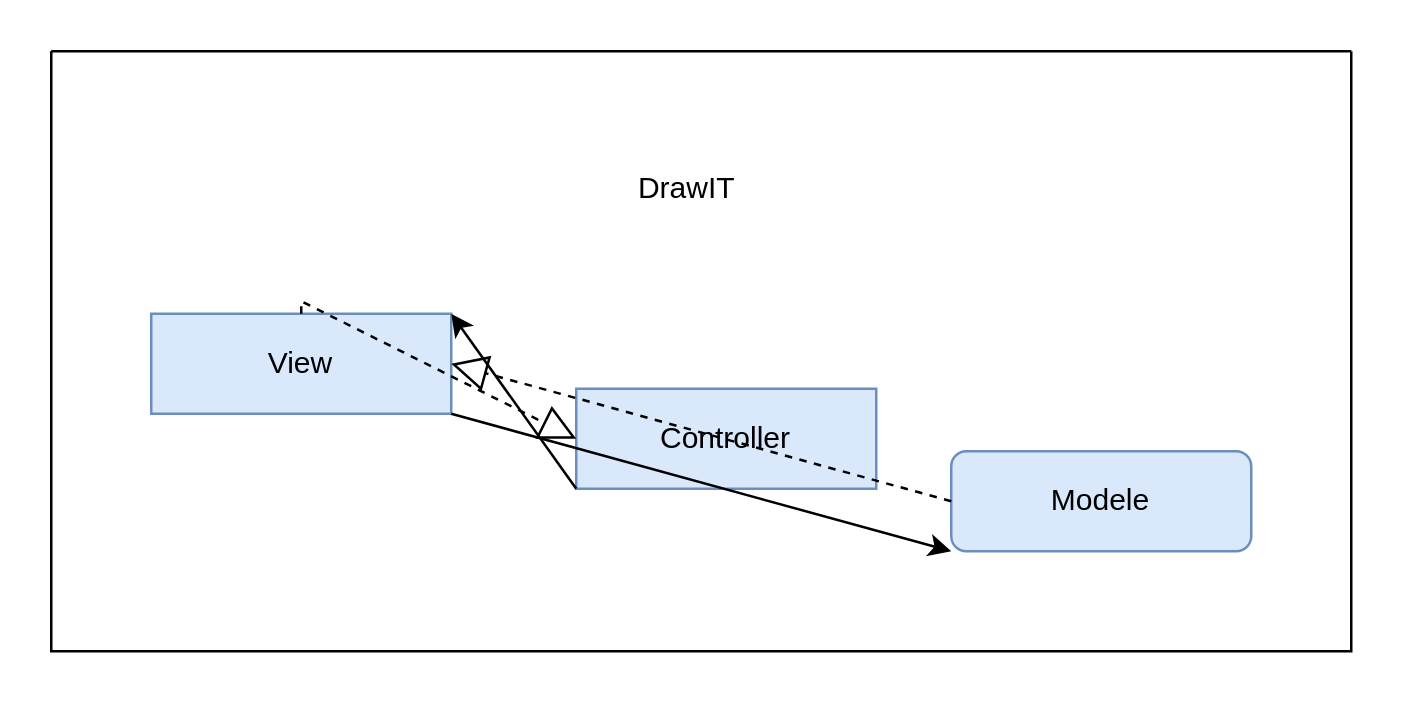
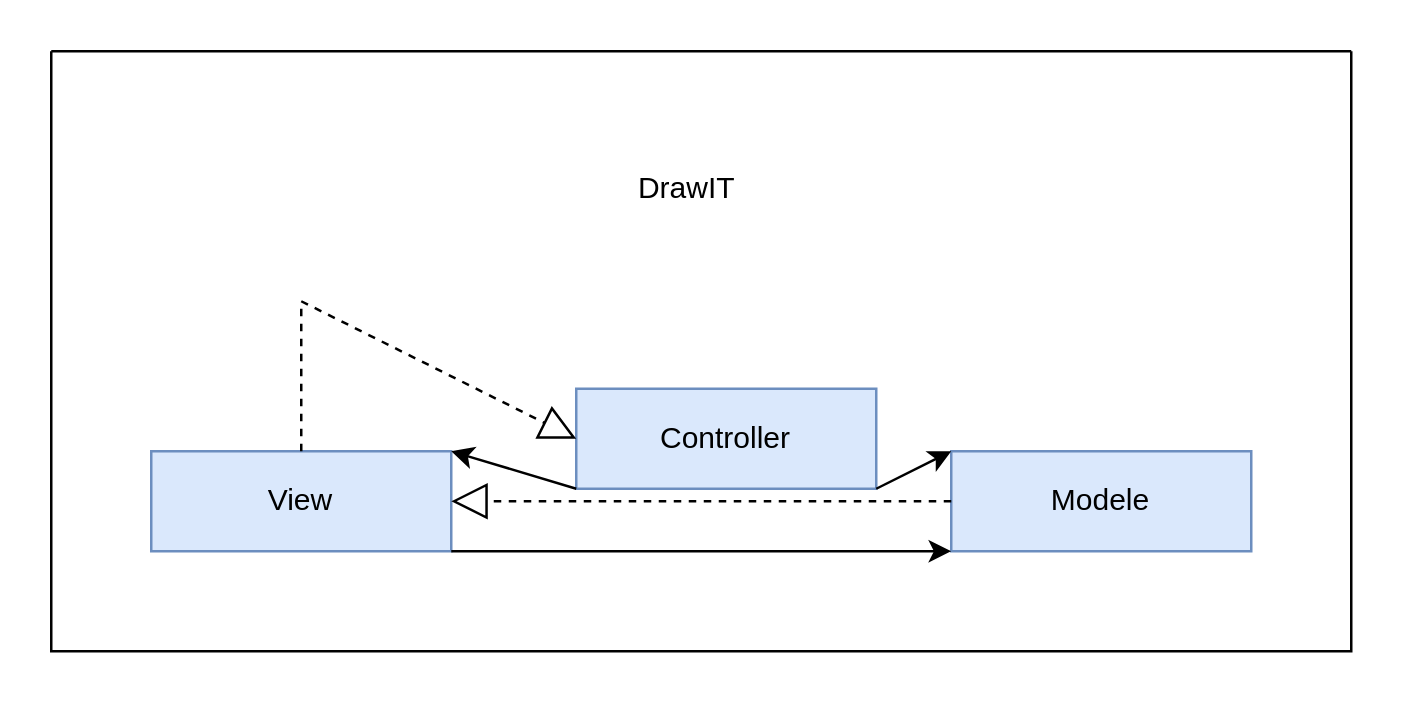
(301, 364) -> (301, 501)
none -> (915, 469)
(1101, 501) -> (1101, 501)
